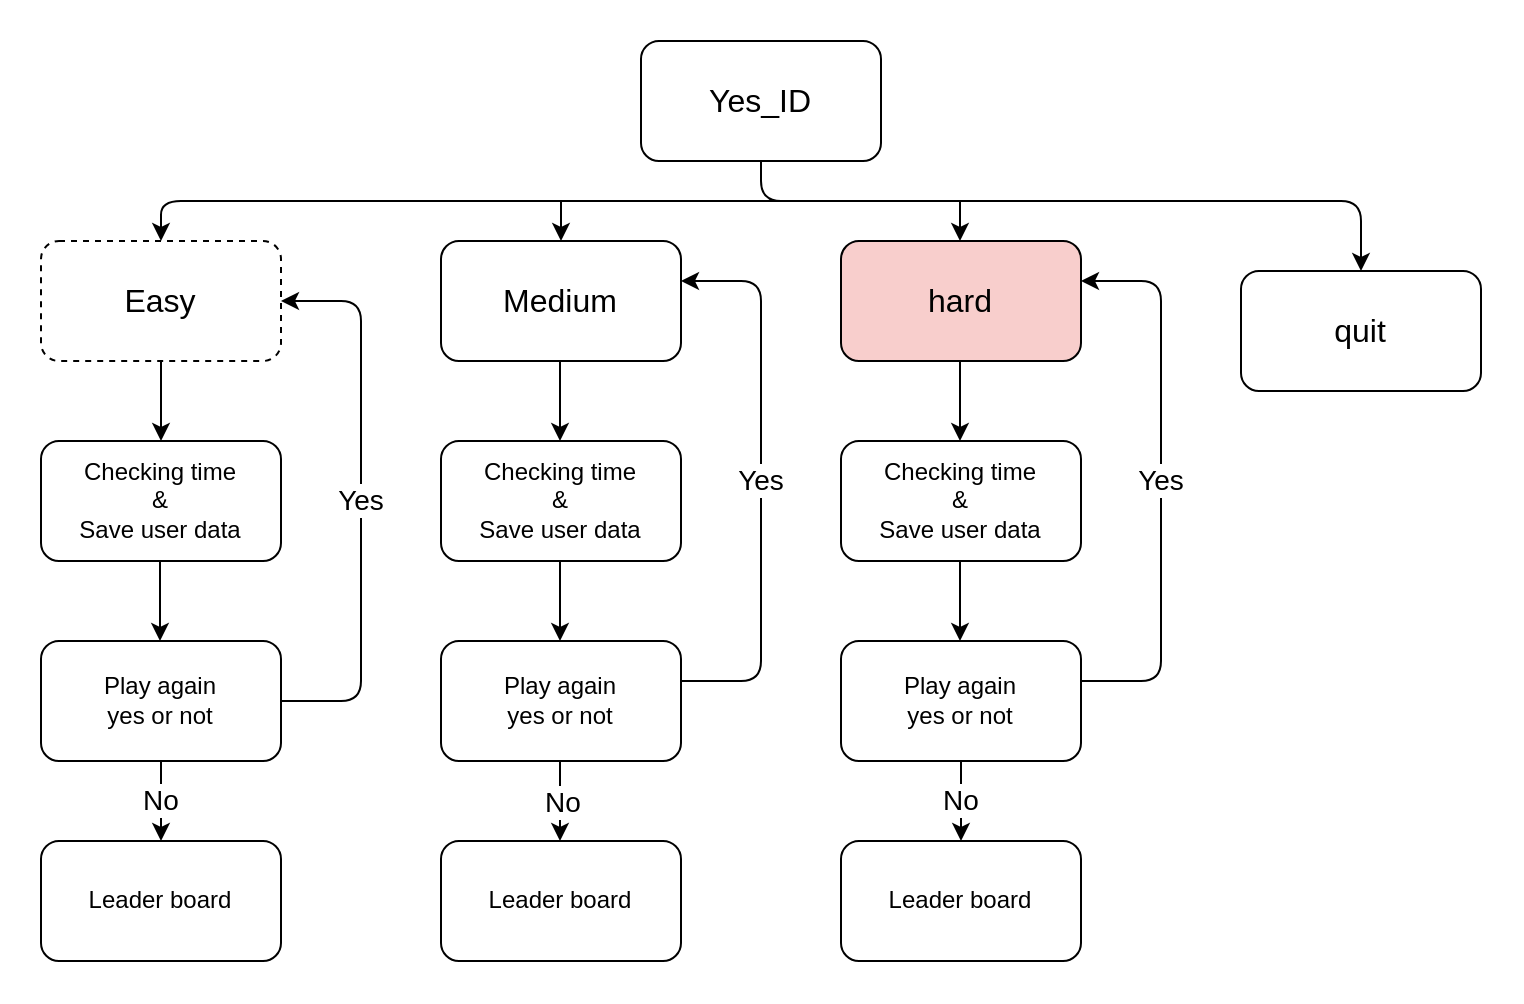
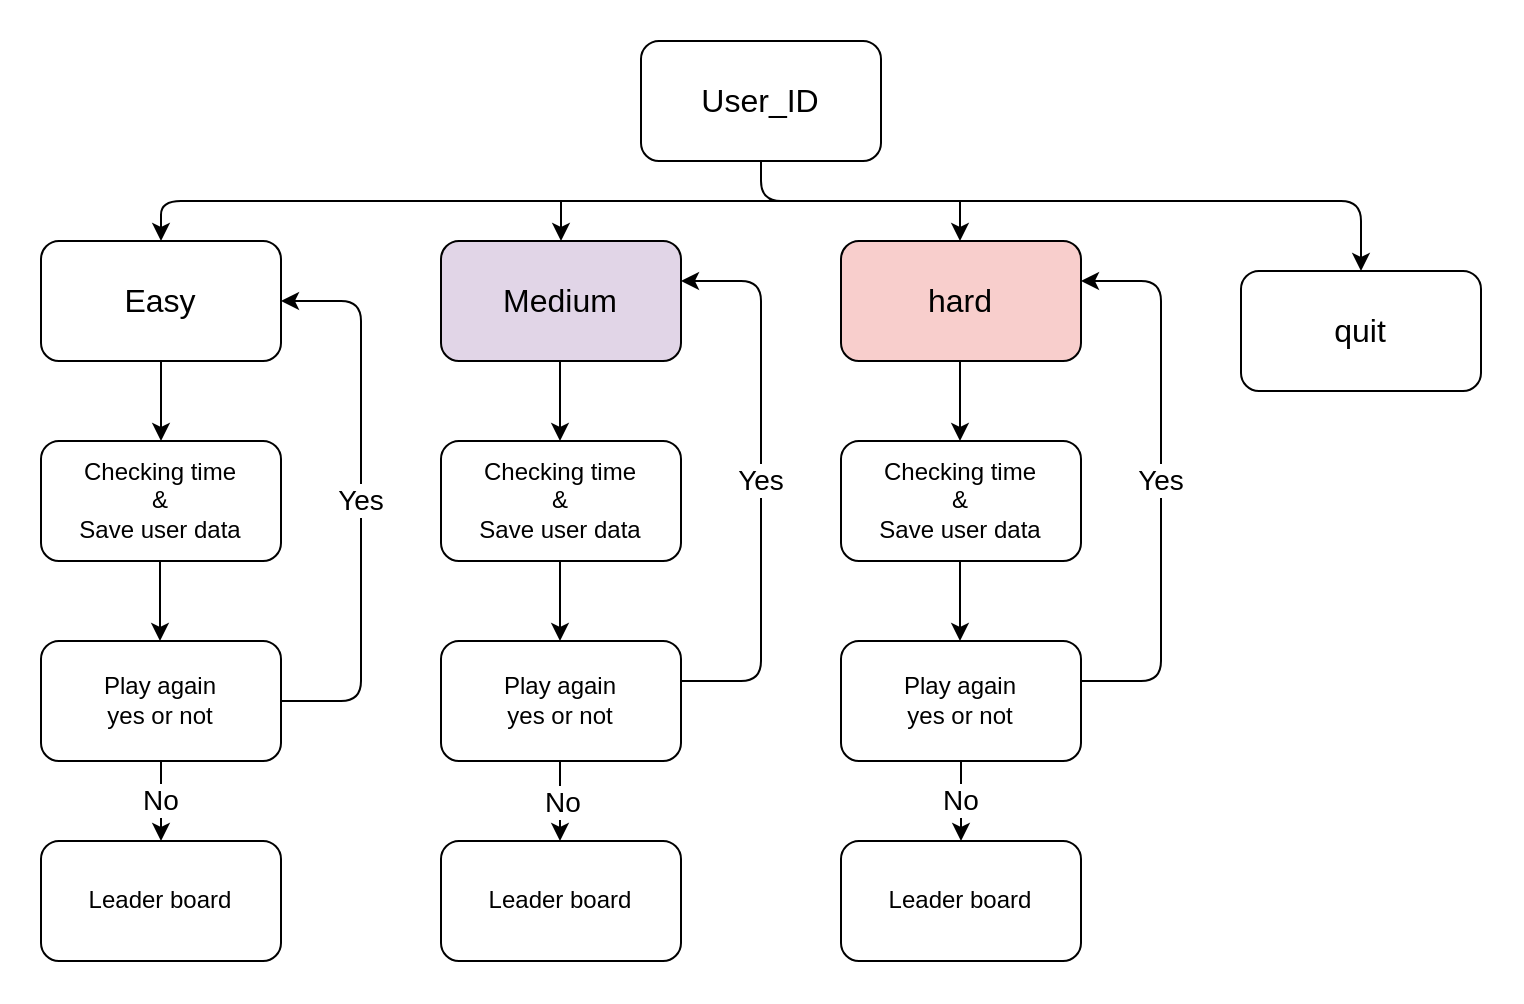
(761, 101) -> (761, 101)
(161, 301) -> (161, 301)
(561, 301) -> (561, 301)
